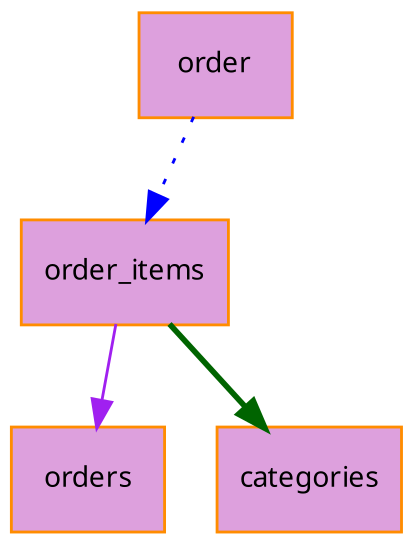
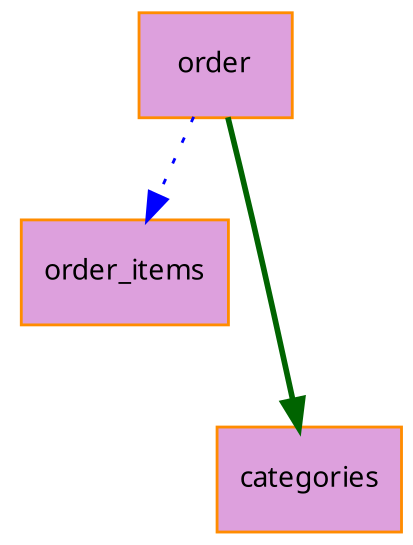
(208, 366) -> (261, 259)
(88, 480) -> none
